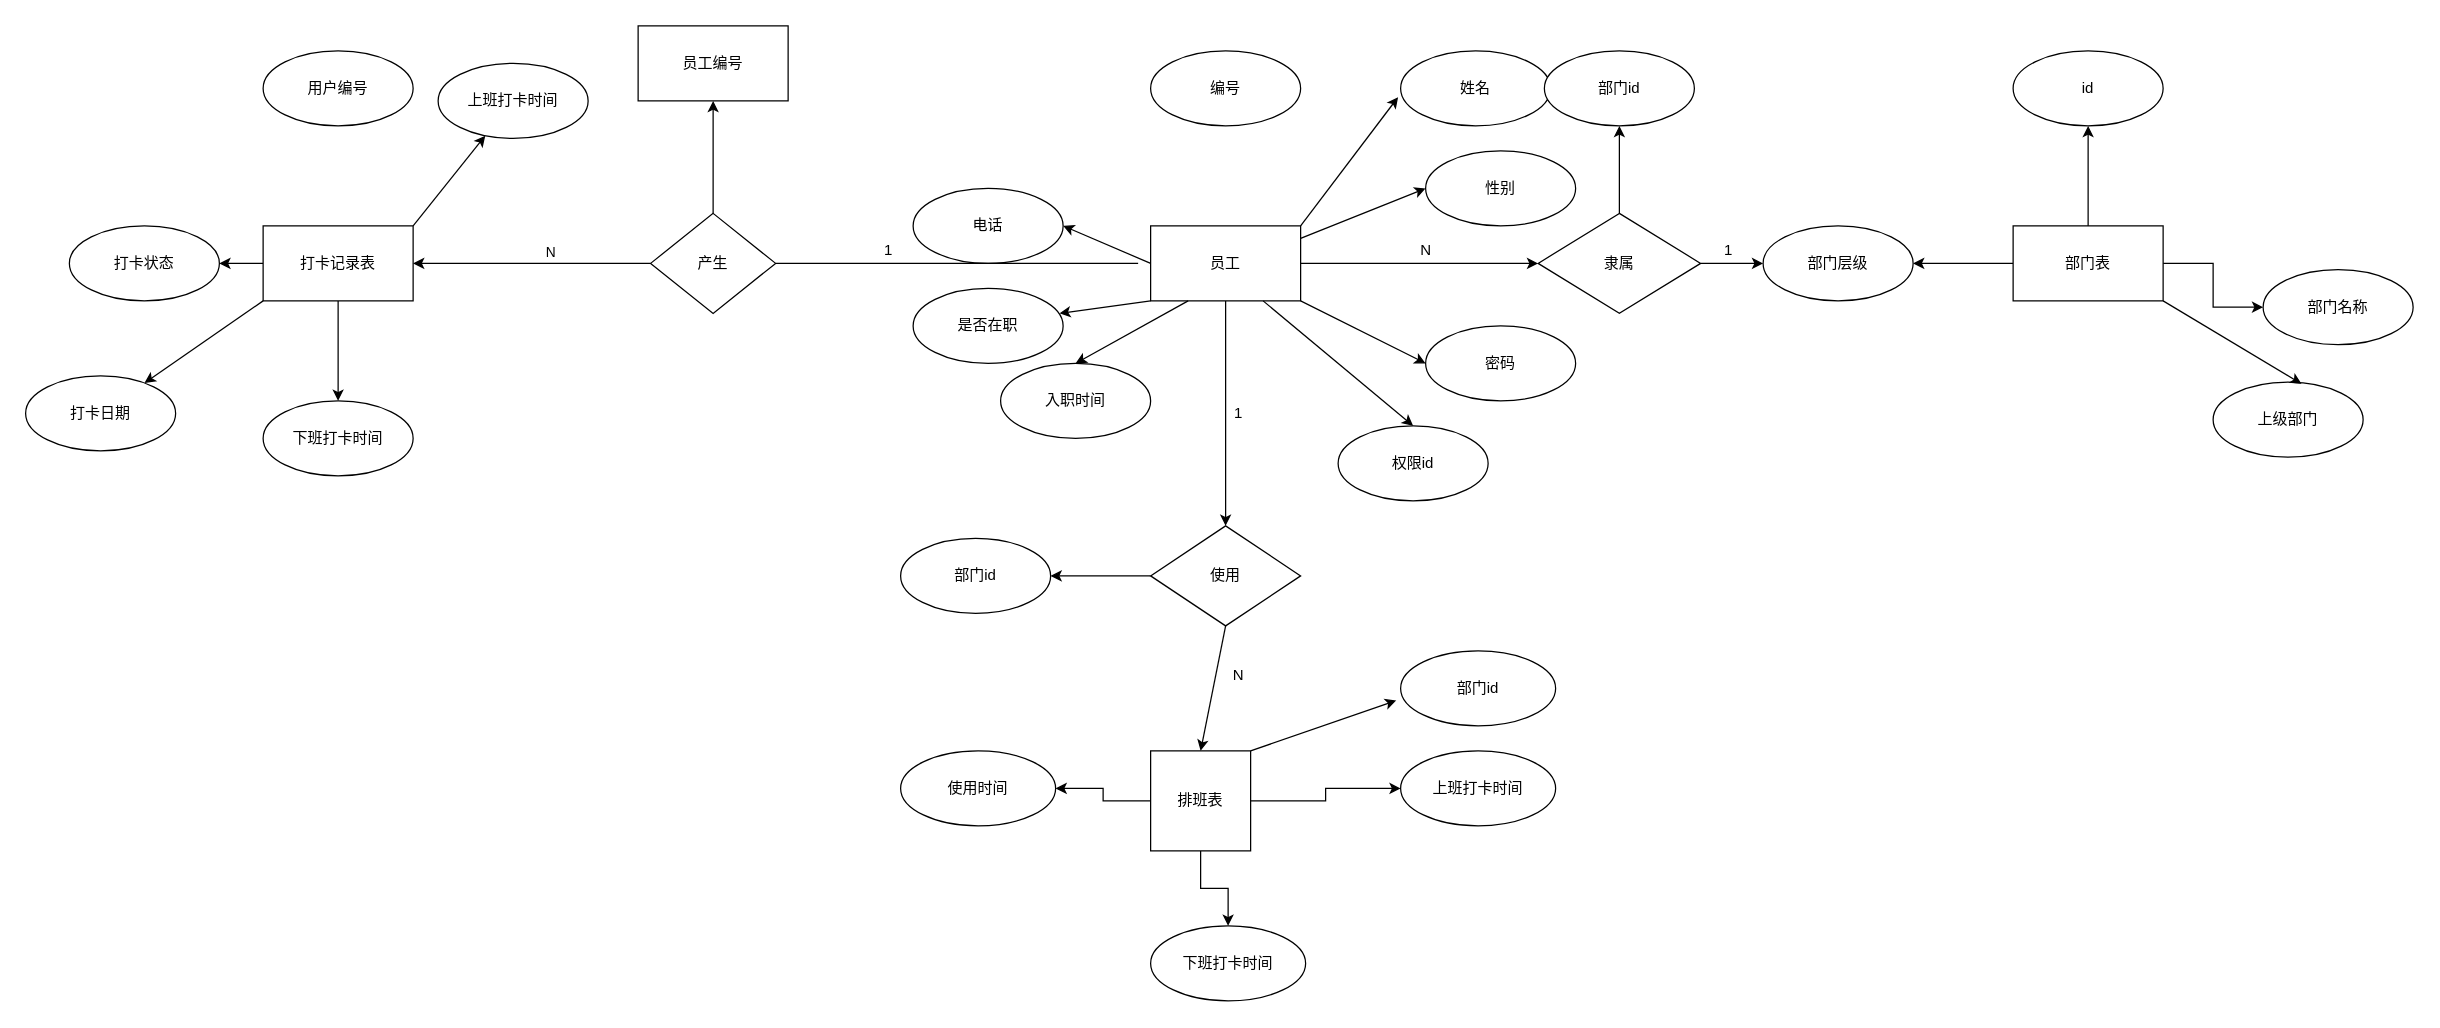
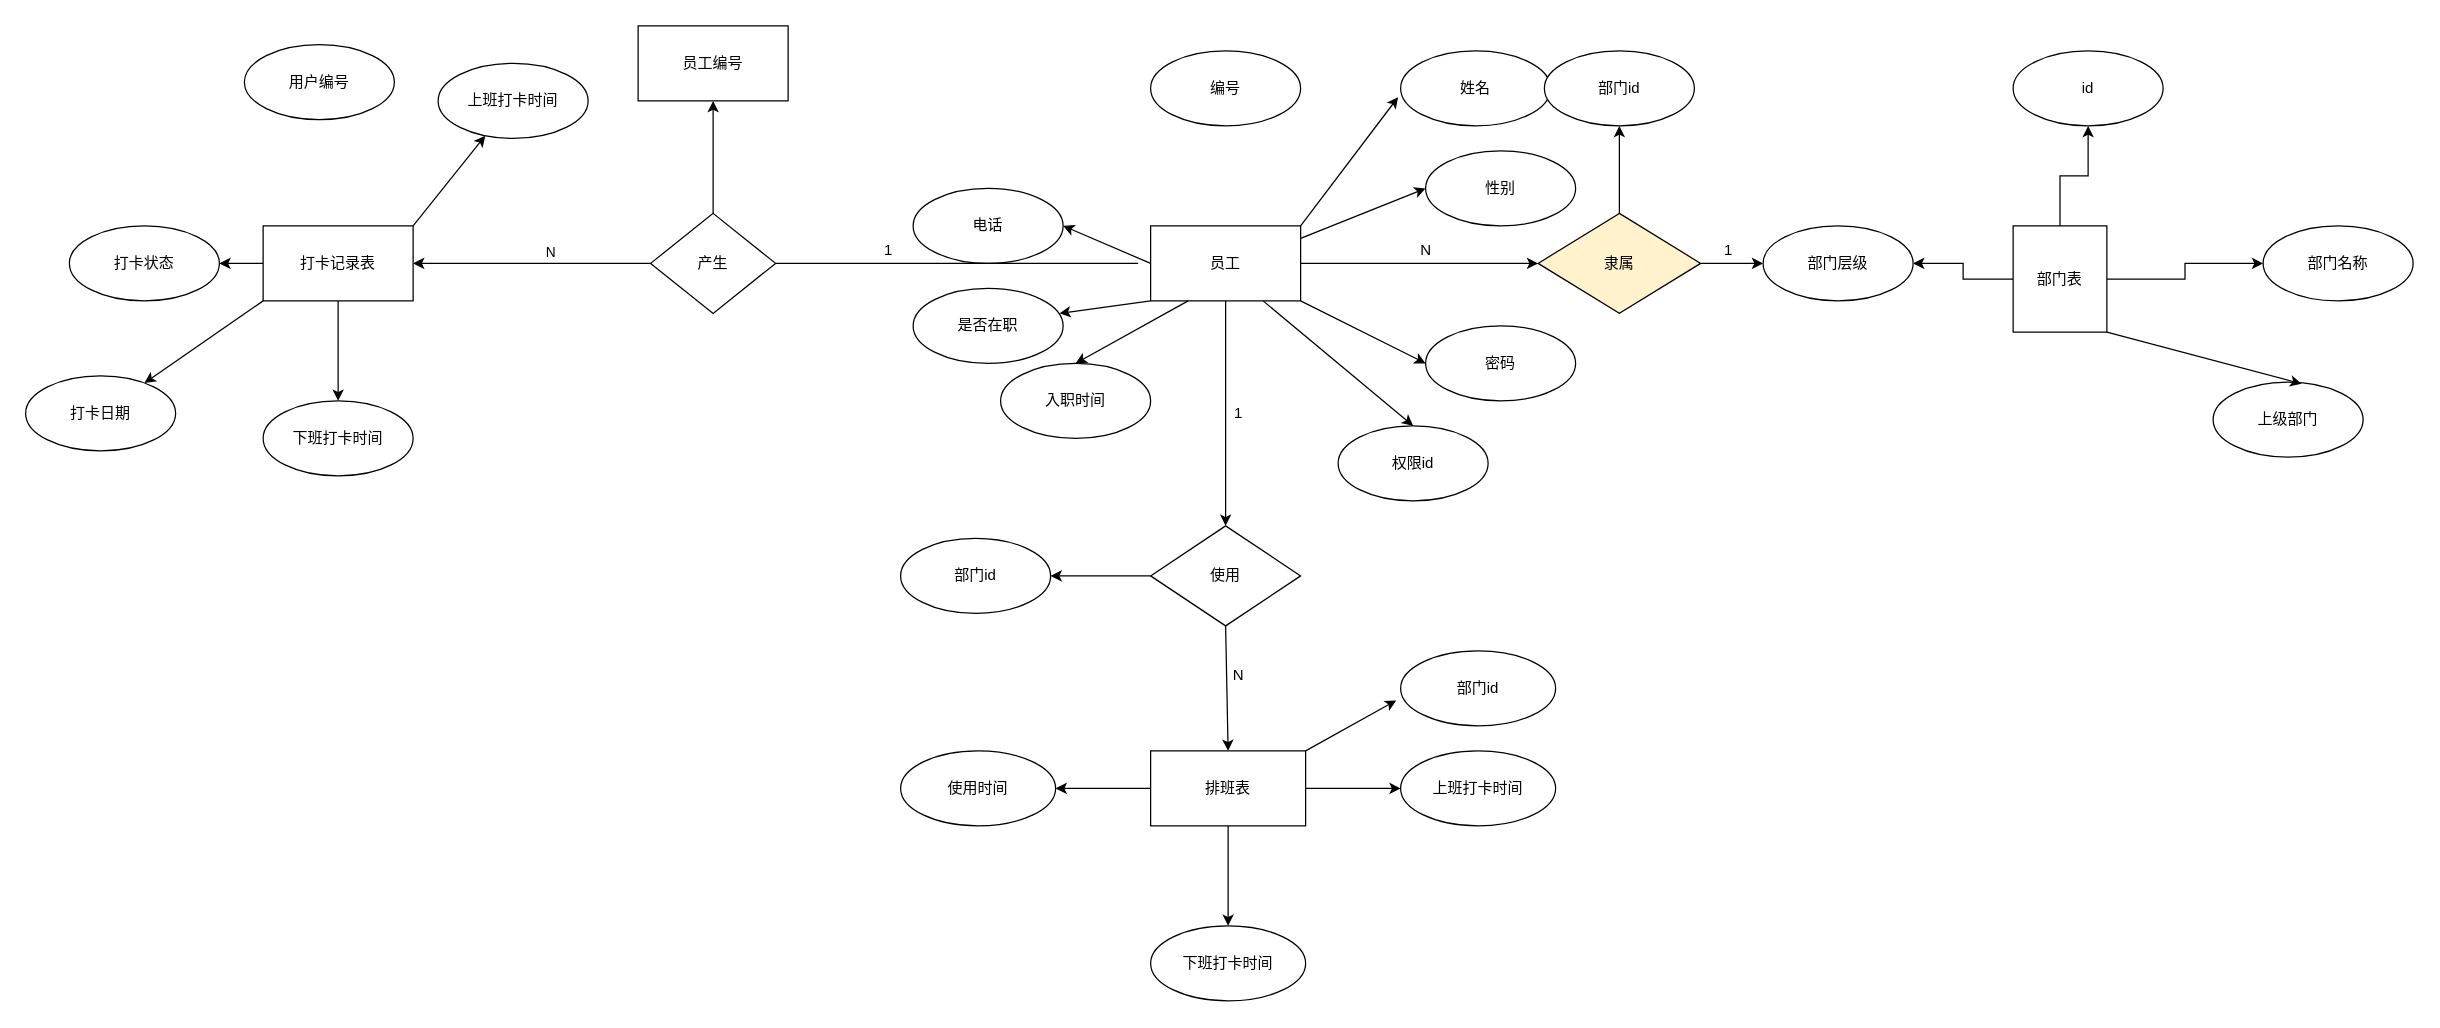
(338, 88) -> (319, 82)
(1619, 263) -> (1619, 263)
(2088, 263) -> (2060, 279)
(2338, 307) -> (2338, 263)
(1201, 801) -> (1228, 788)
